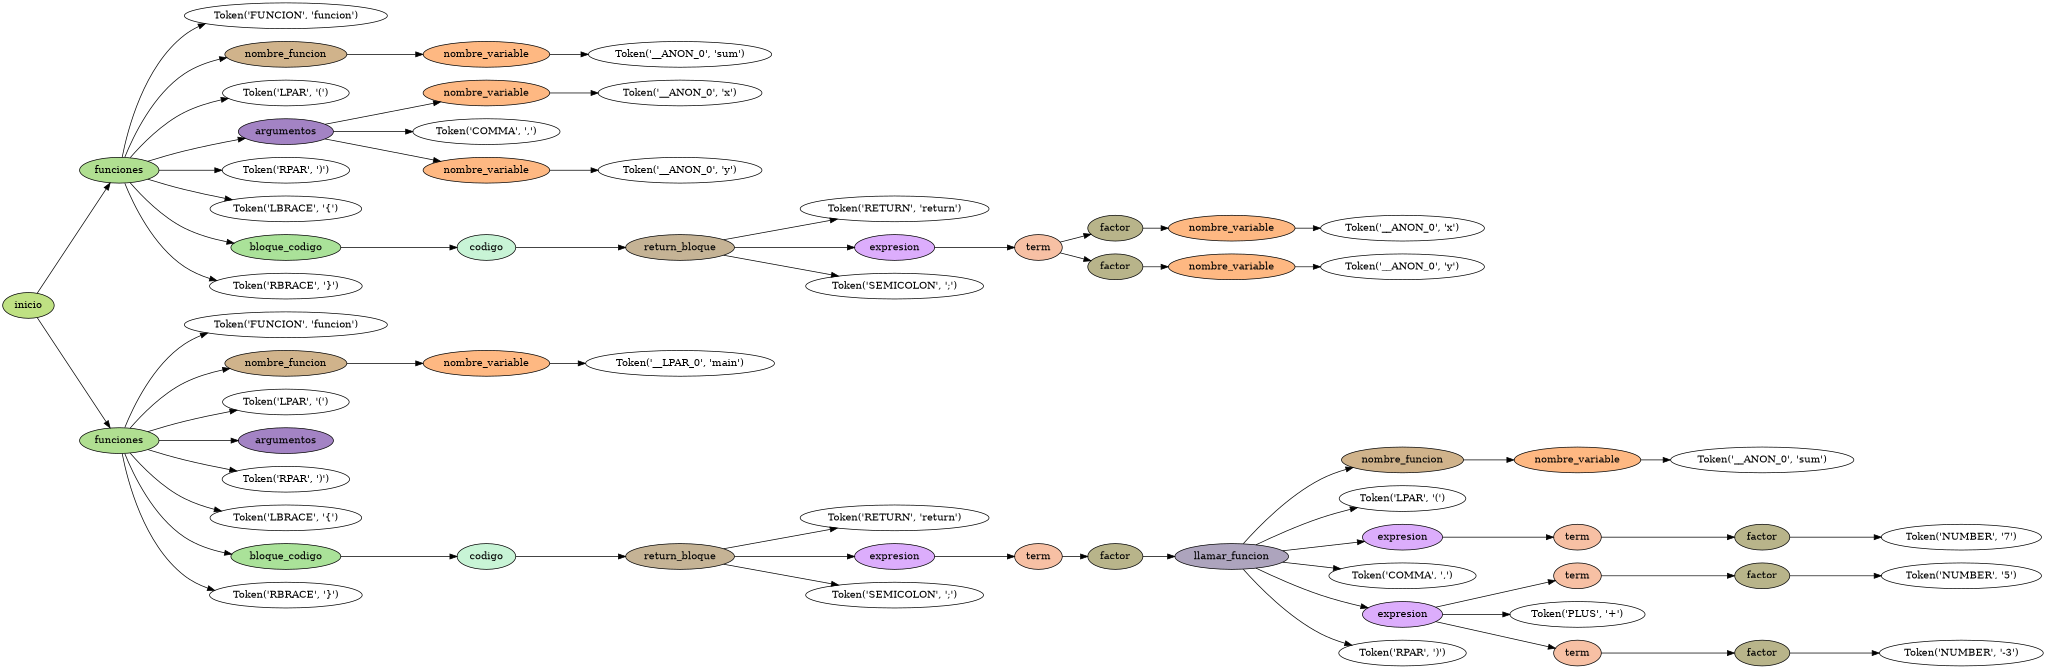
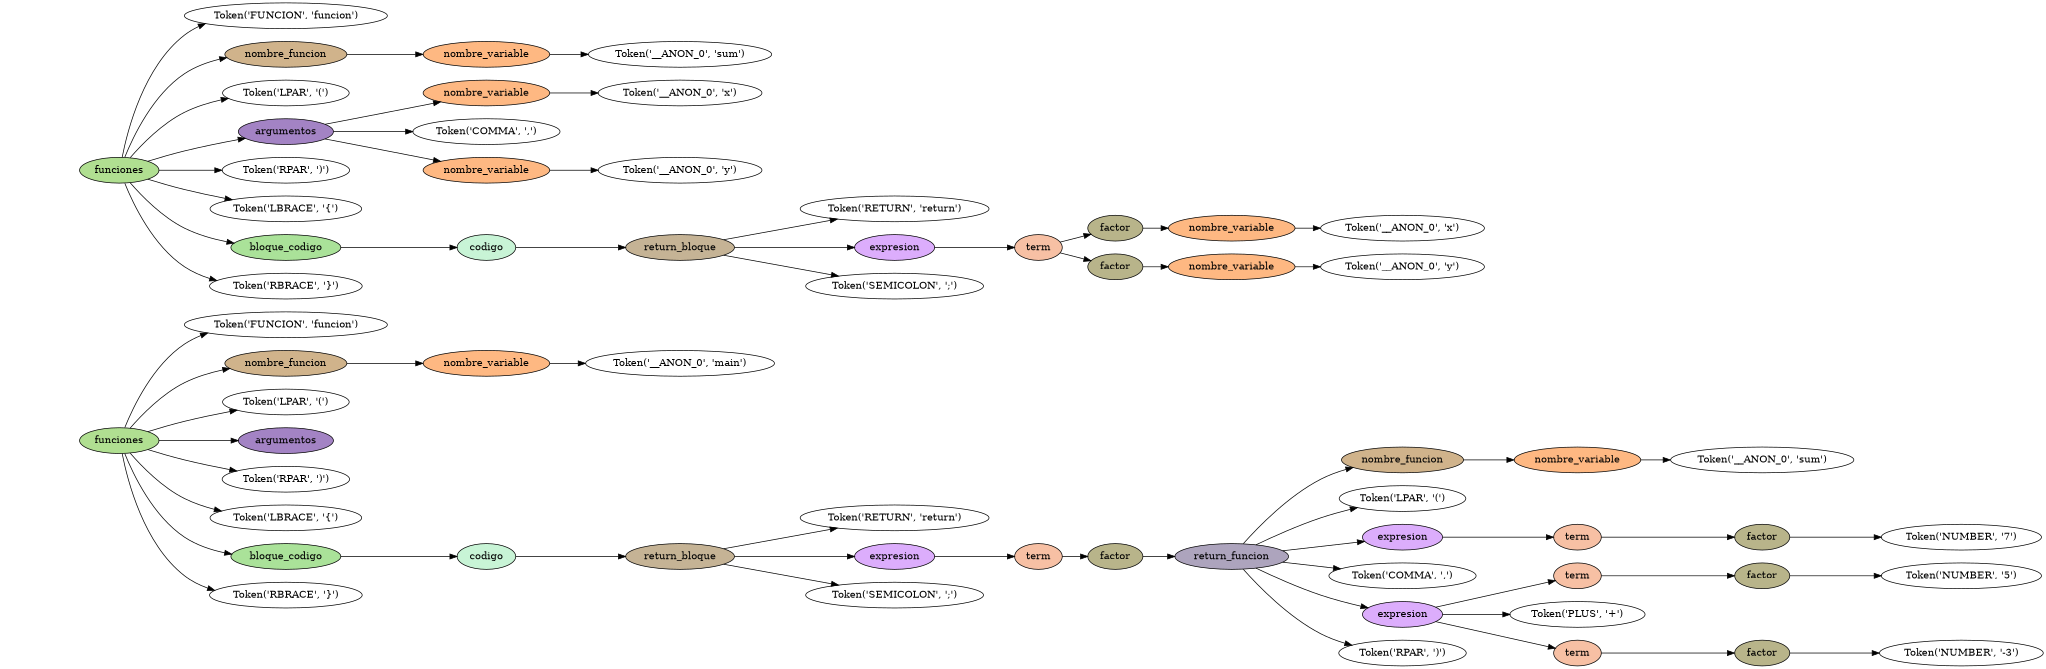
(28, 305) -> none
(680, 363) -> (680, 363)
(1232, 556) -> (1232, 556)
